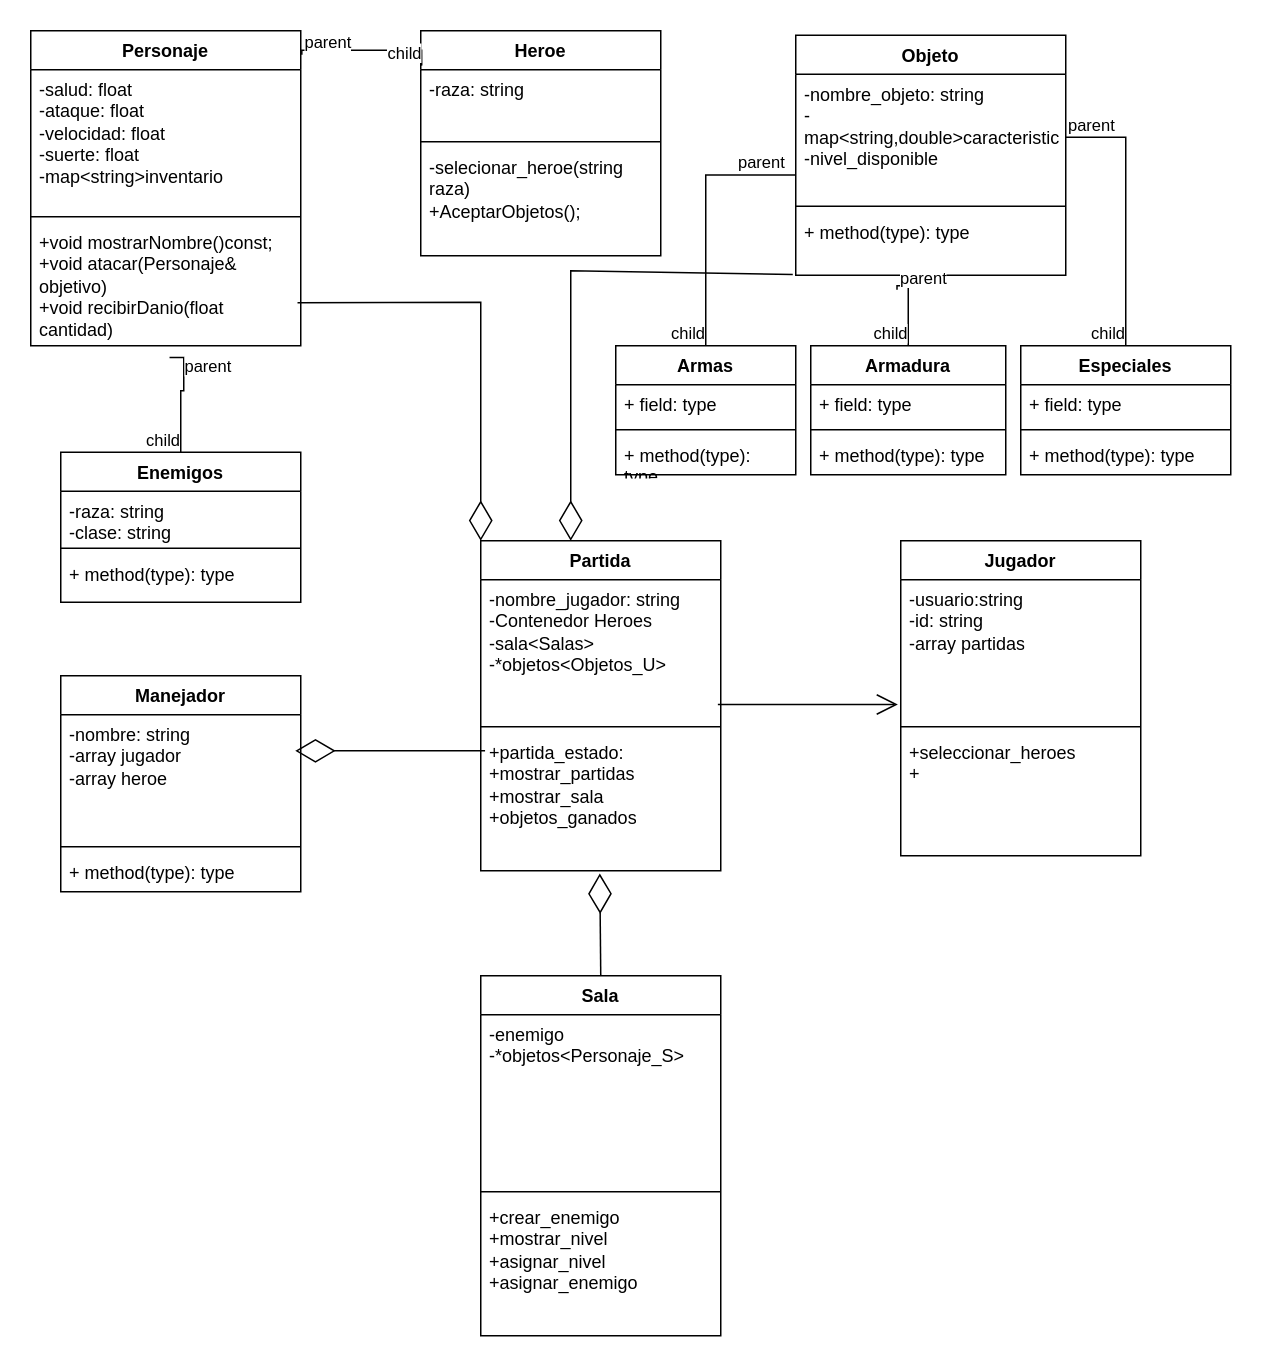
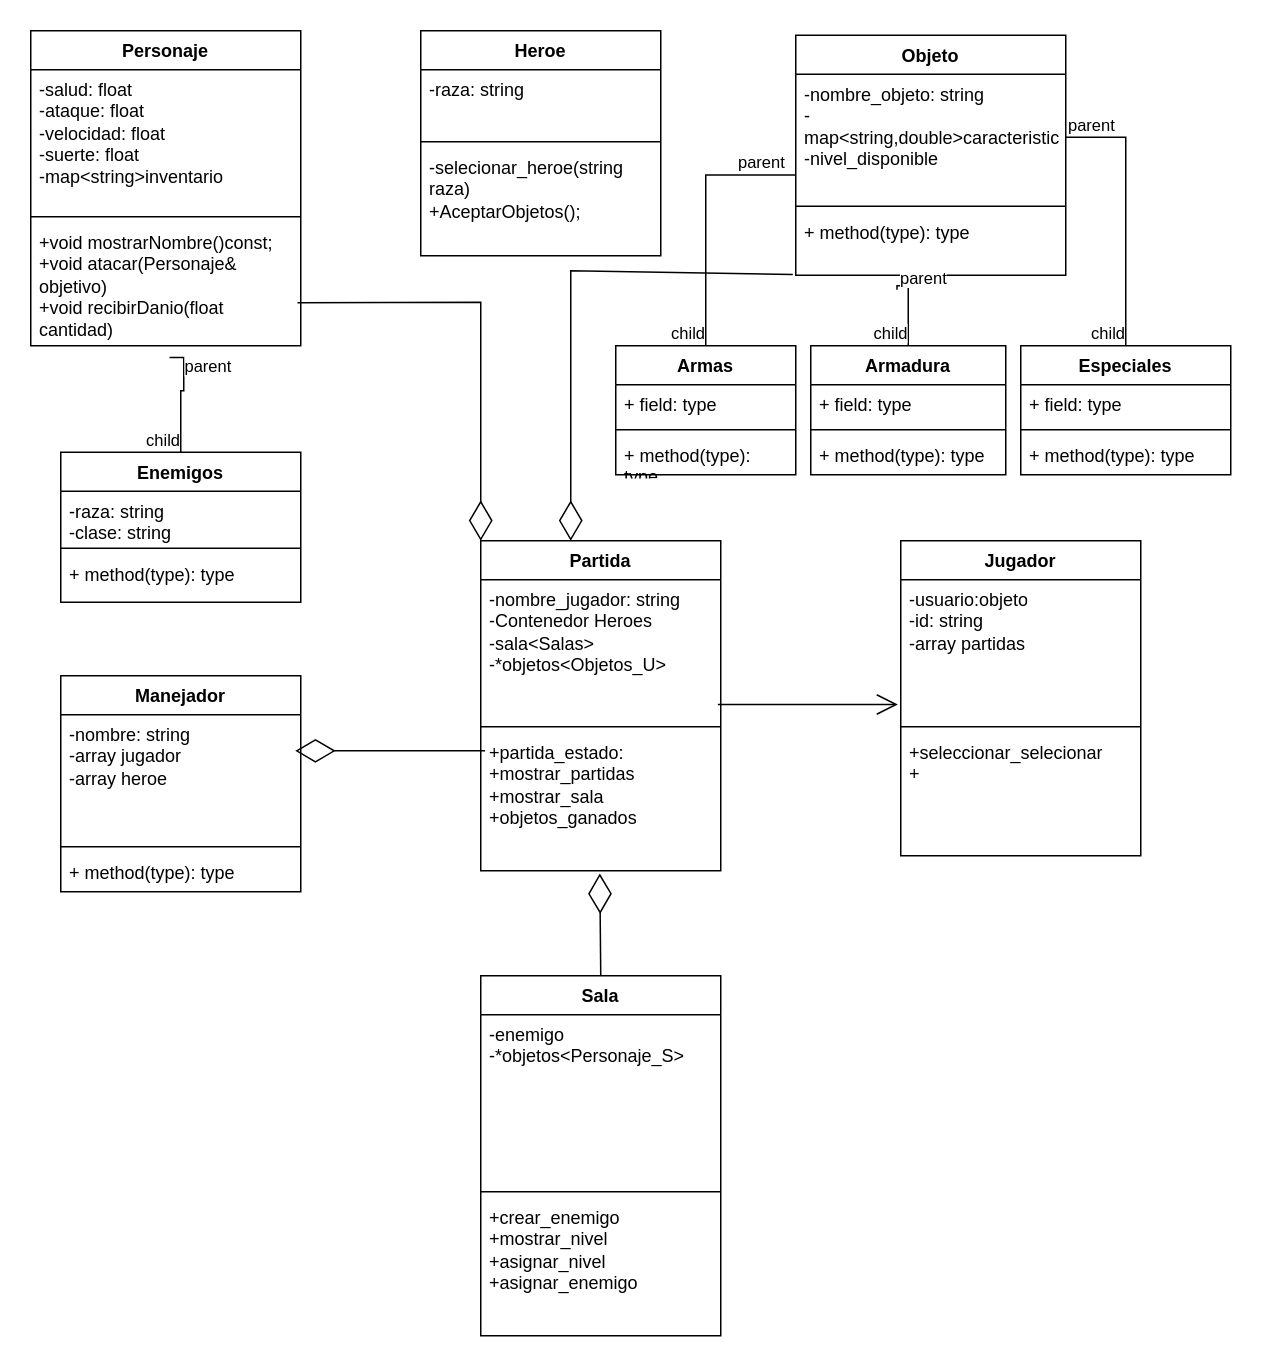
(391, 50) -> none
(981, 623) -> (981, 623)
(1001, 765) -> (1016, 765)
